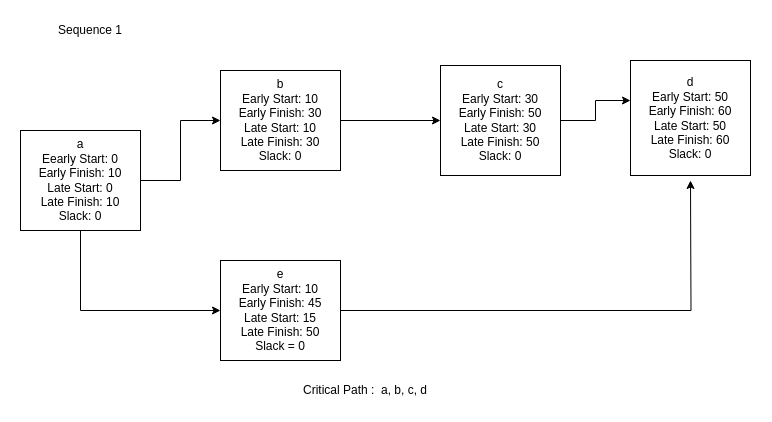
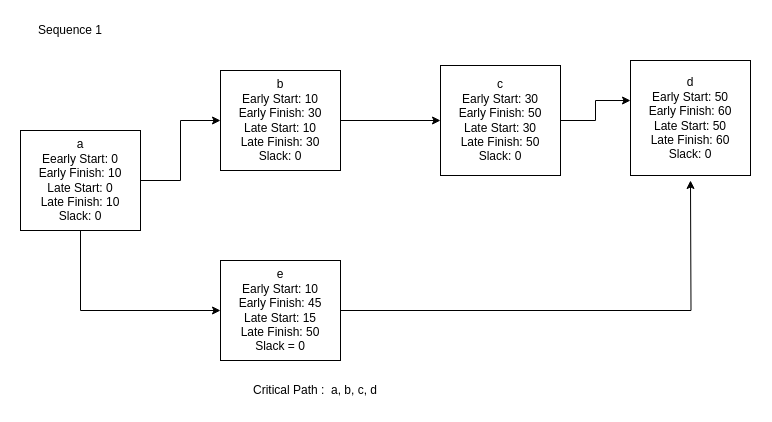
(91, 31) -> (71, 31)
(366, 391) -> (316, 391)
